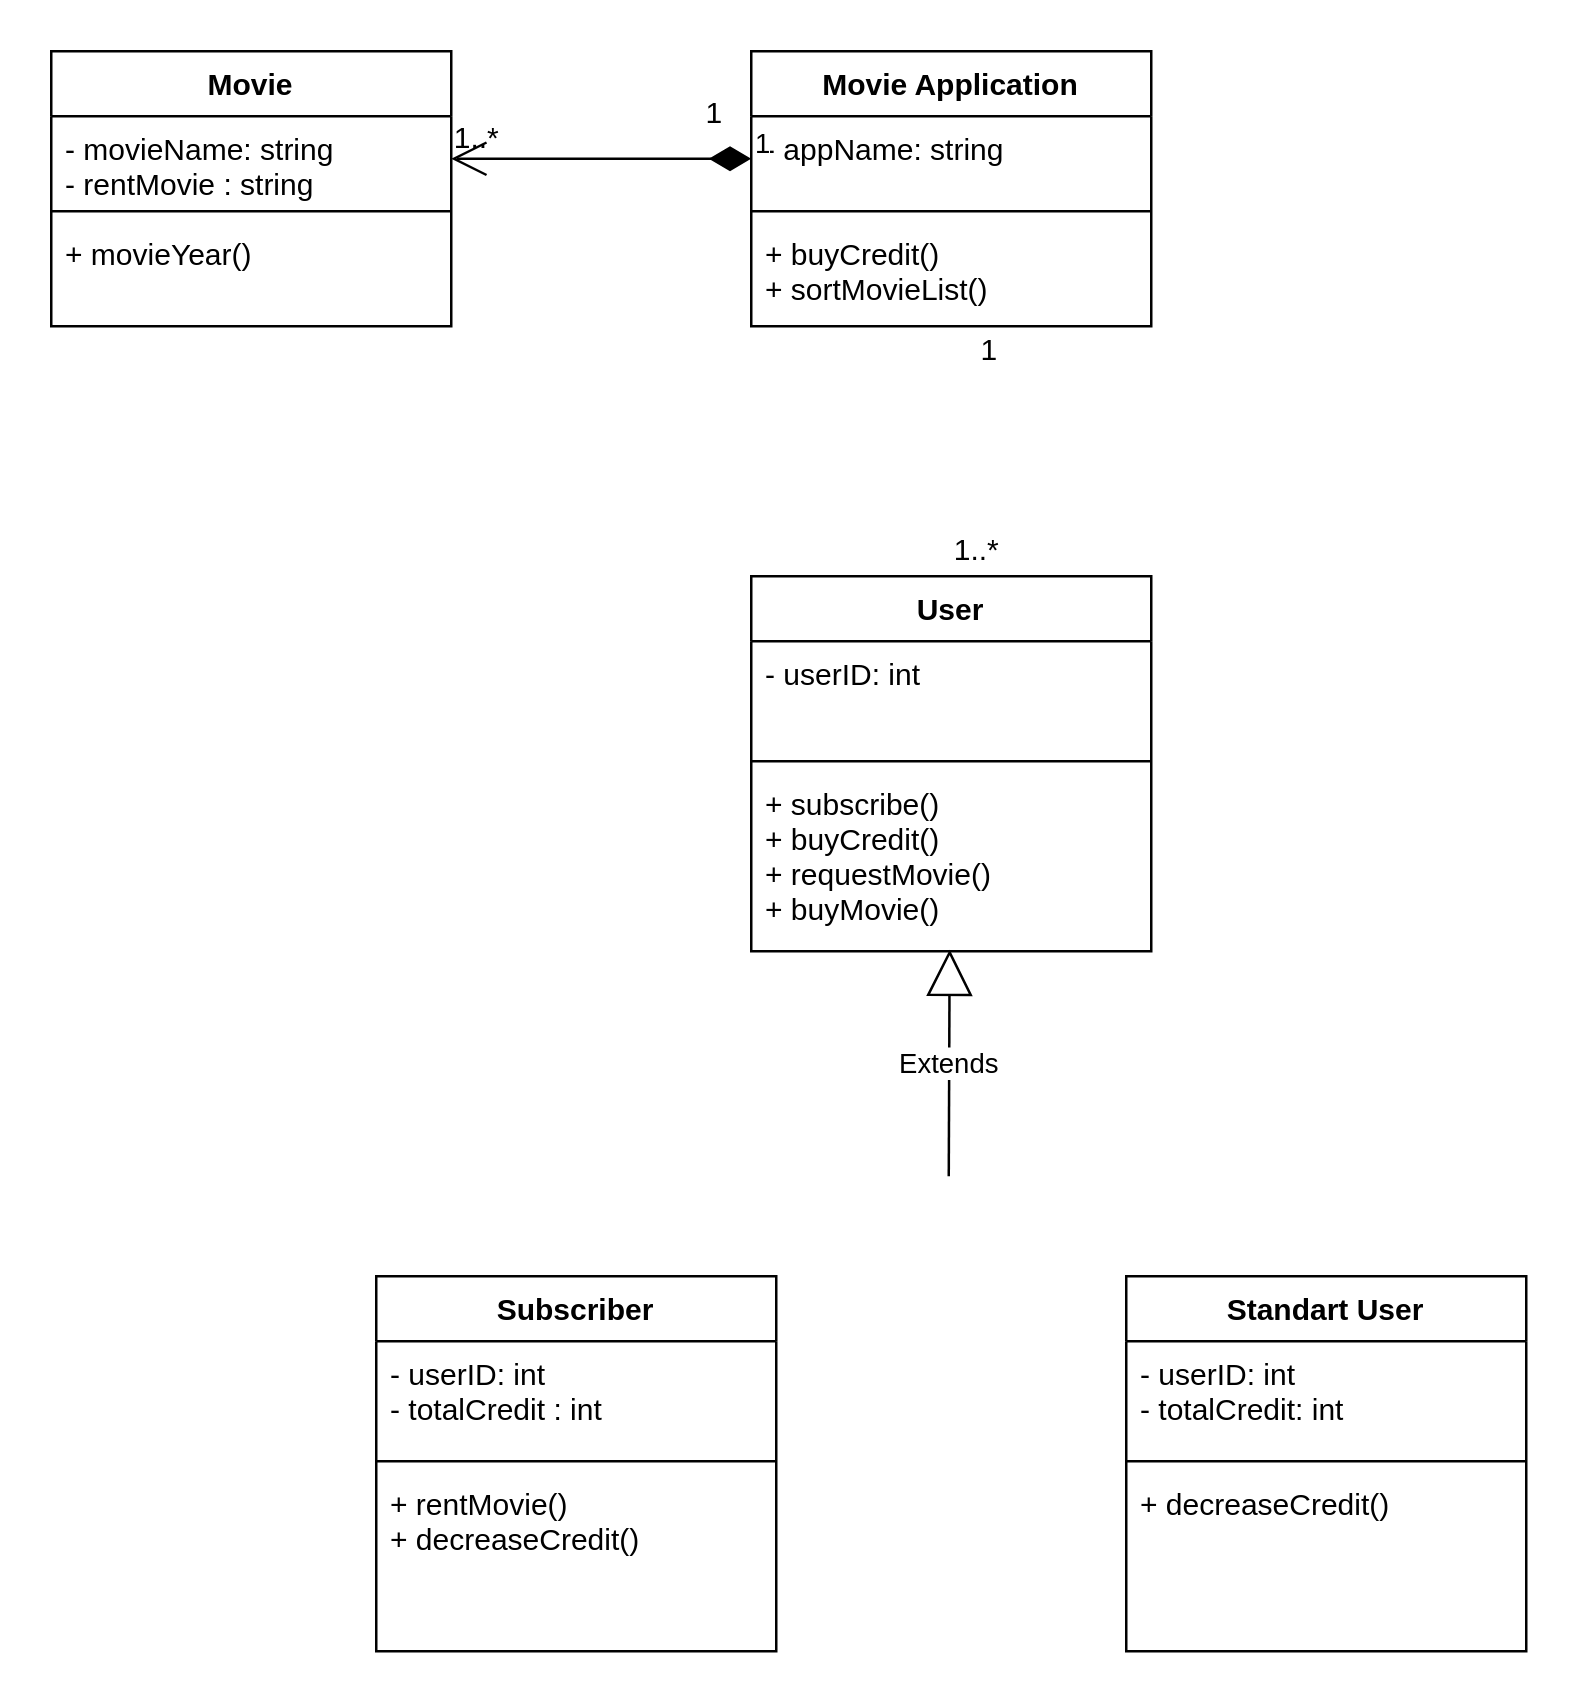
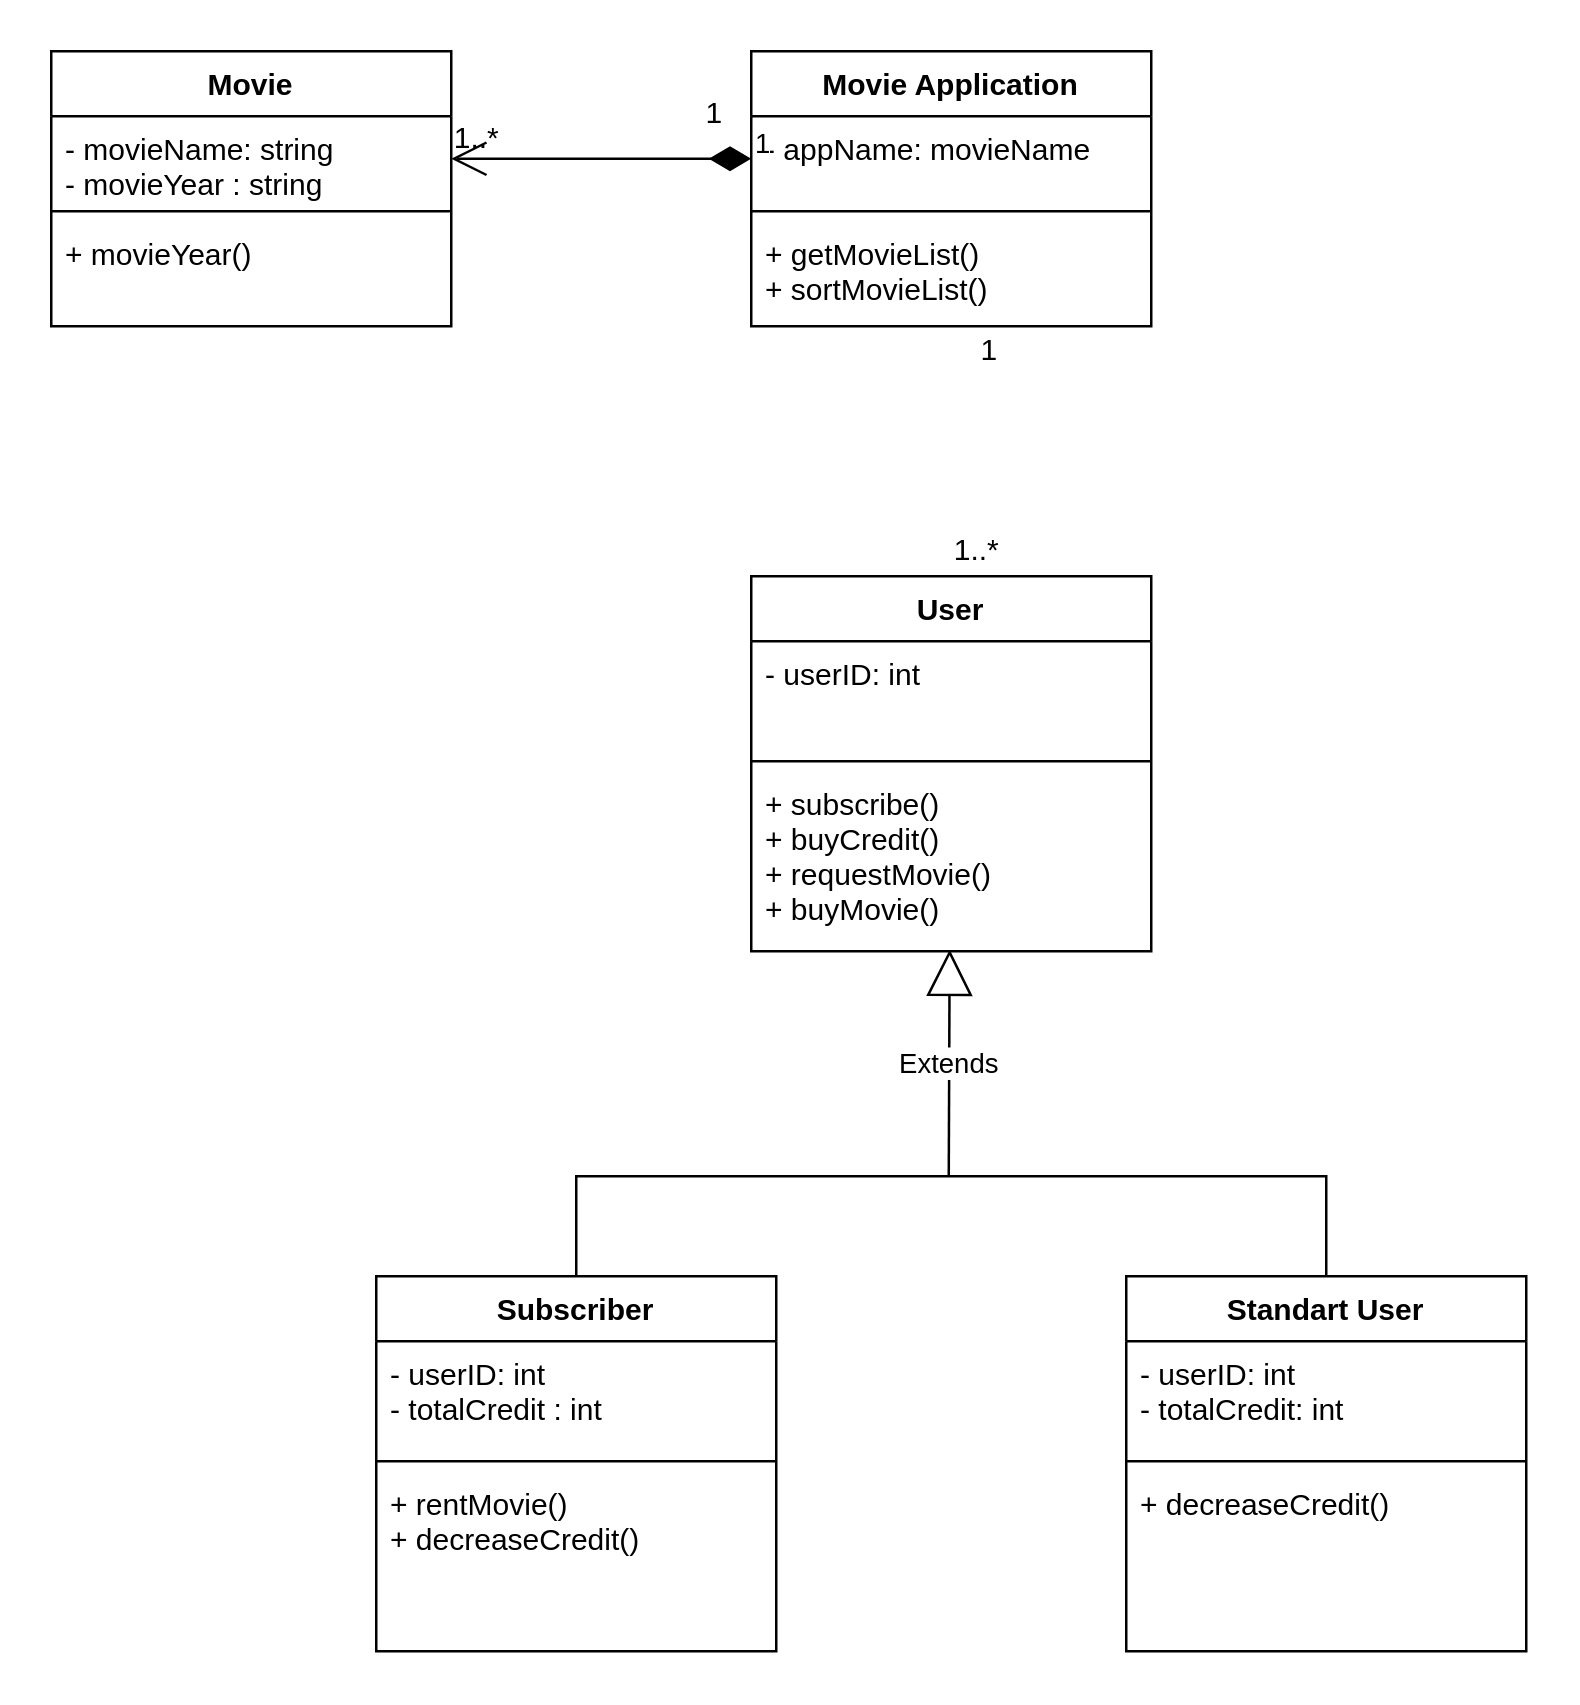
(205, 150) -> (205, 150)
(892, 150) -> (917, 150)
(866, 255) -> (888, 255)
none -> (1189, 1176)
